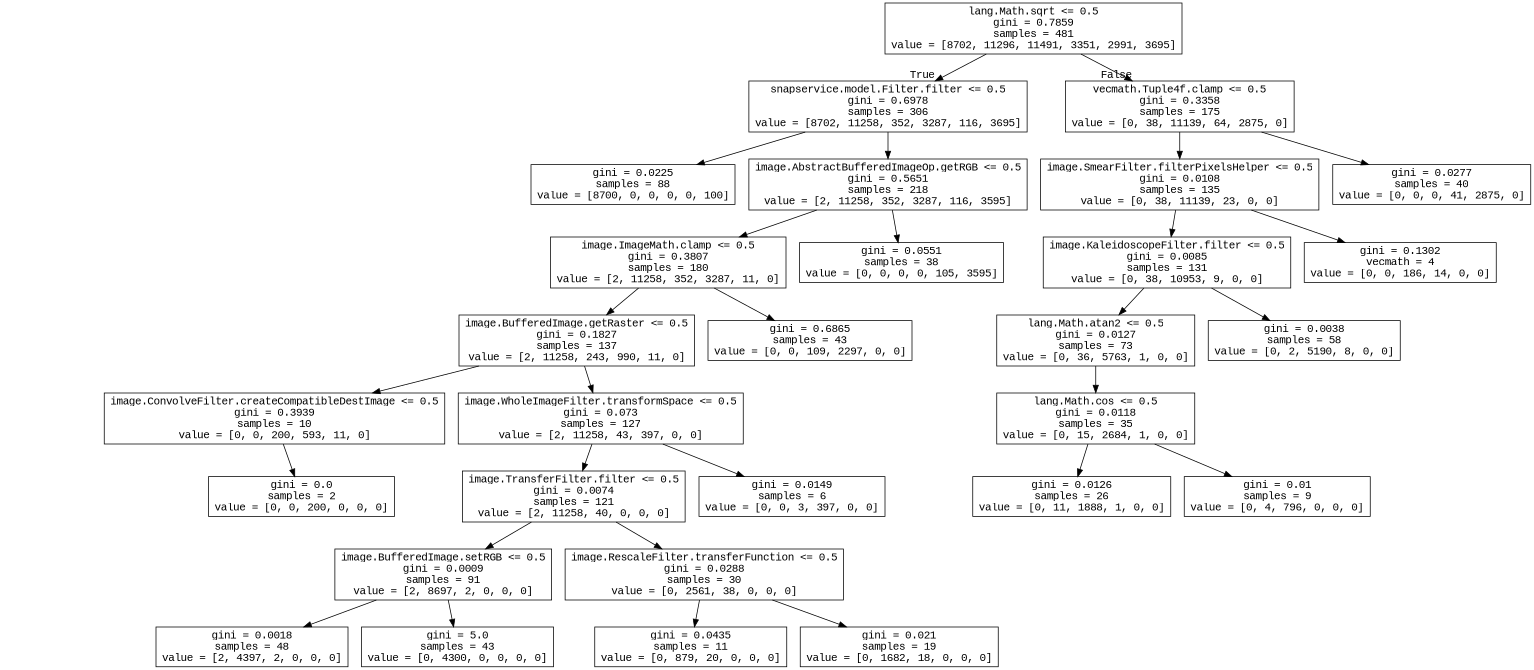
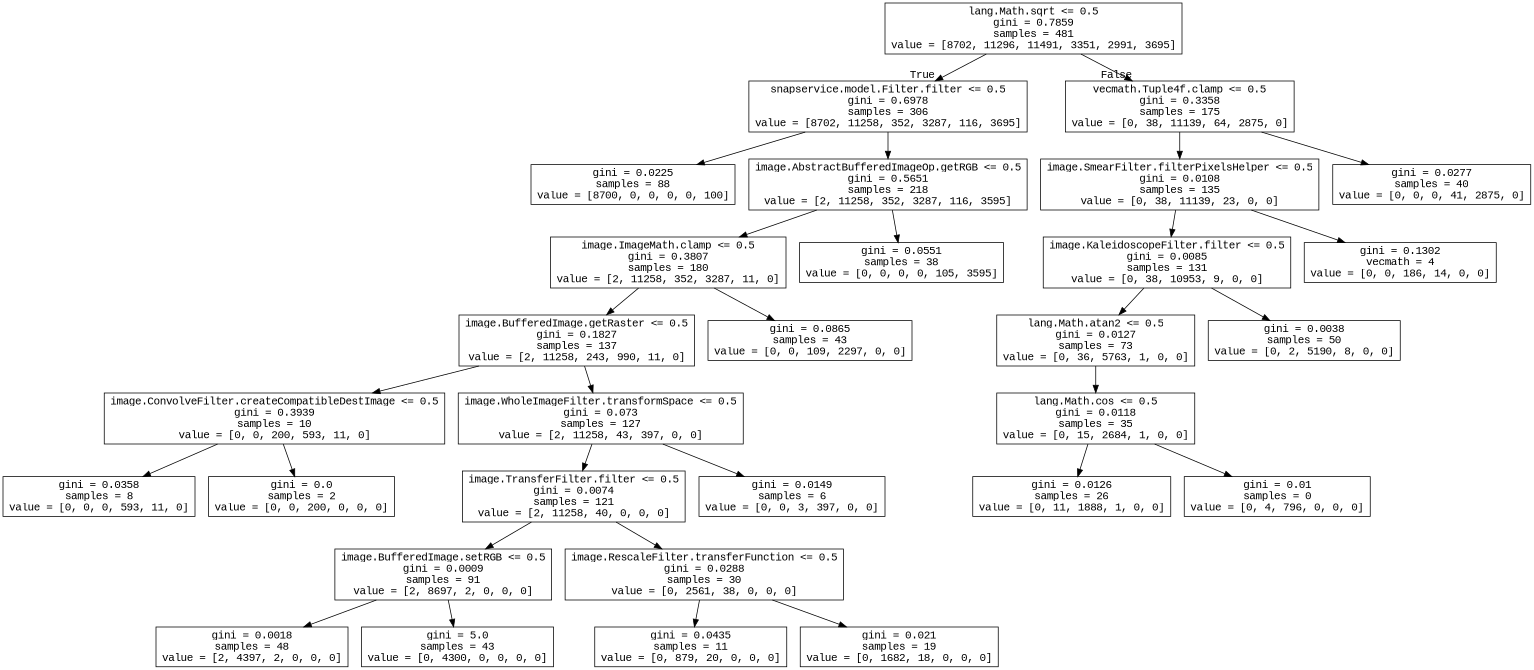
(810, 340) -> (810, 340)
(1304, 340) -> (1304, 340)
none -> (99, 496)
(1277, 496) -> (1277, 496)
